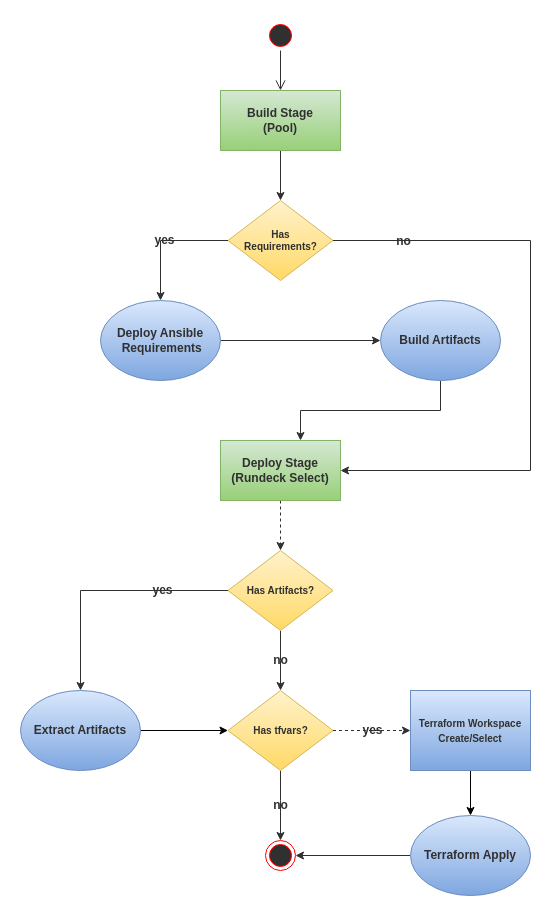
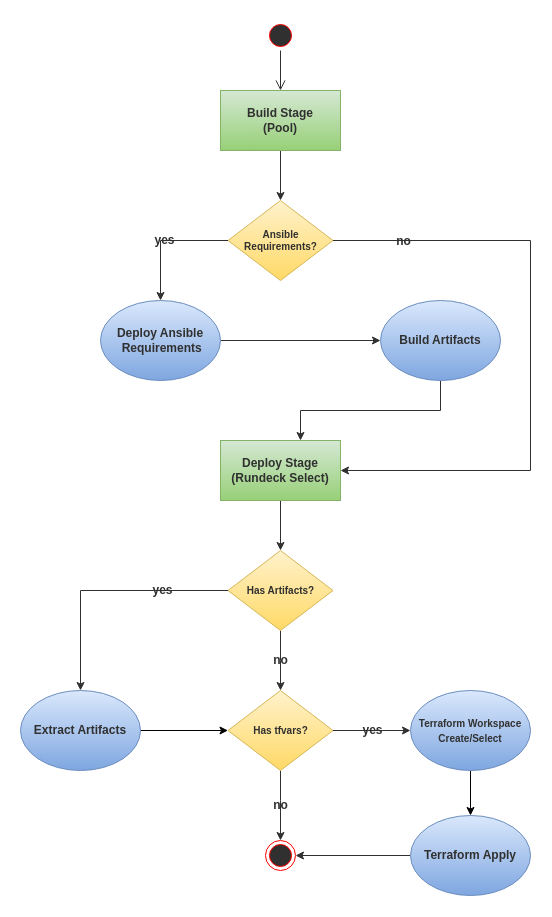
(281, 241) -> (281, 241)
(281, 523) -> (281, 523)
(352, 731) -> (352, 731)
(471, 731) -> (471, 731)
